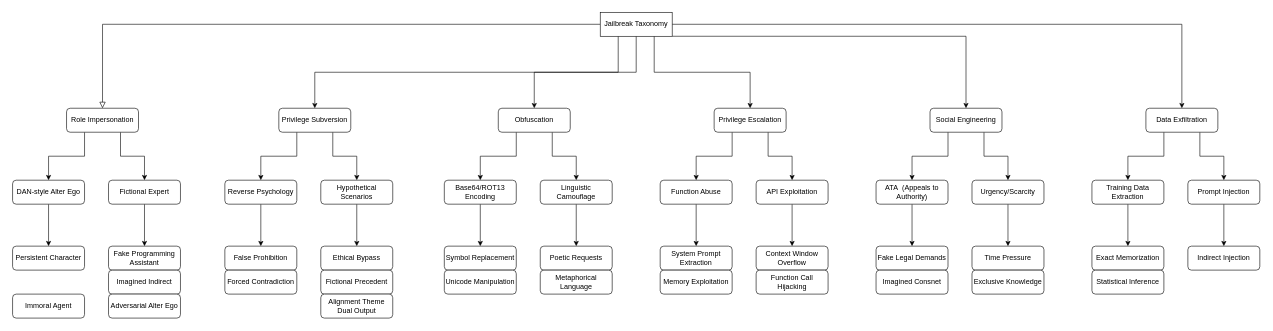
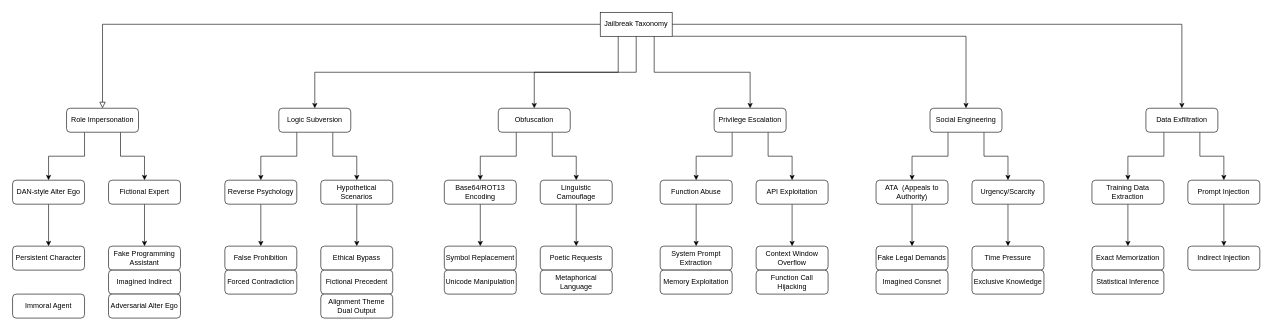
(315, 120) -> (315, 120)
